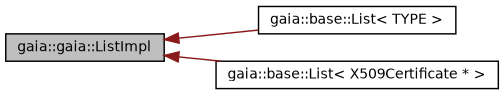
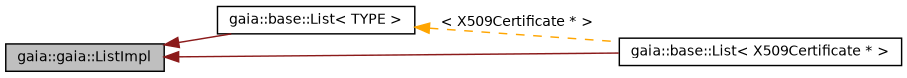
none -> (524, 35)
